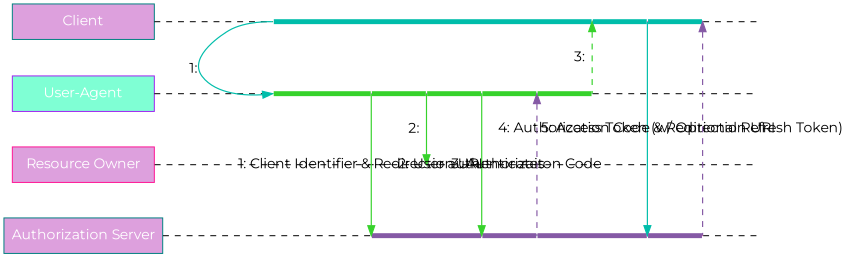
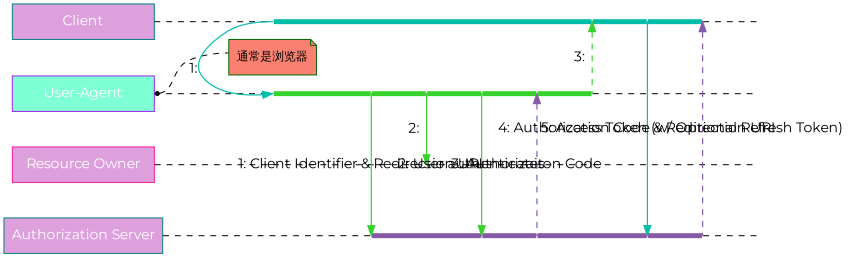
none -> (273, 57)
